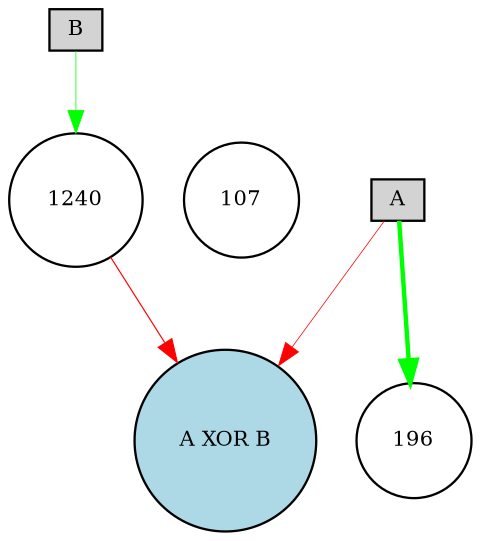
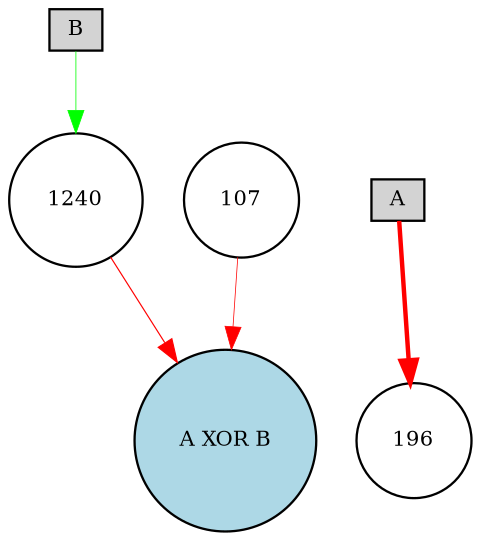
(338, 284) -> (235, 292)
(404, 290) -> (404, 290)
